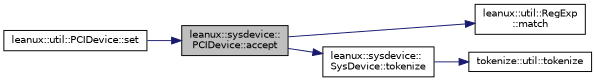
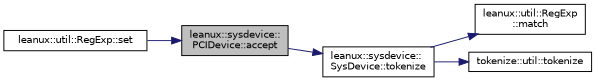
(377, 30) -> (450, 42)
(75, 41) -> (75, 41)
